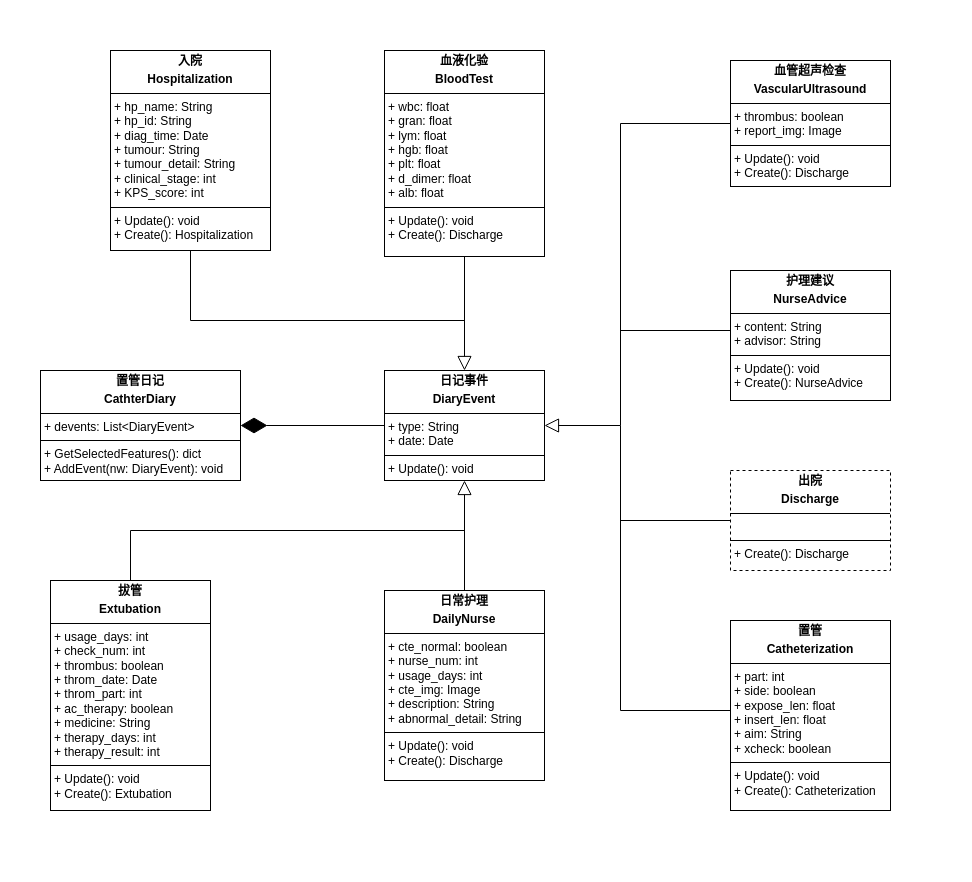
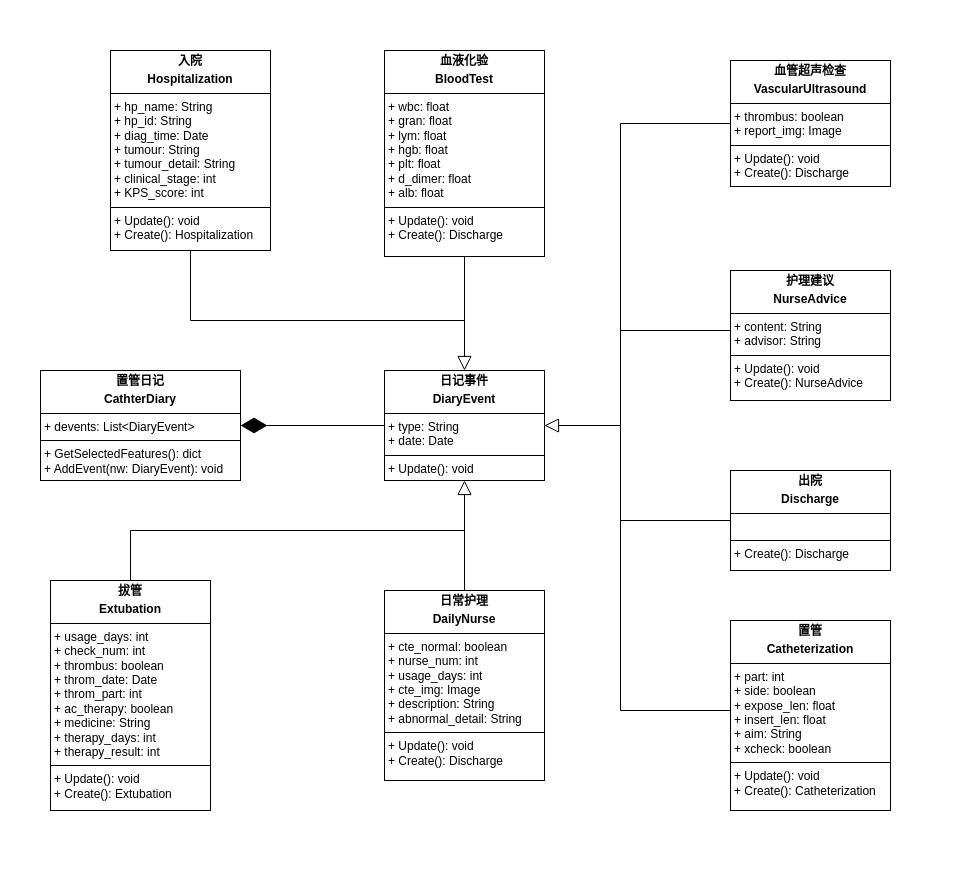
(811, 521) -> (811, 521)
